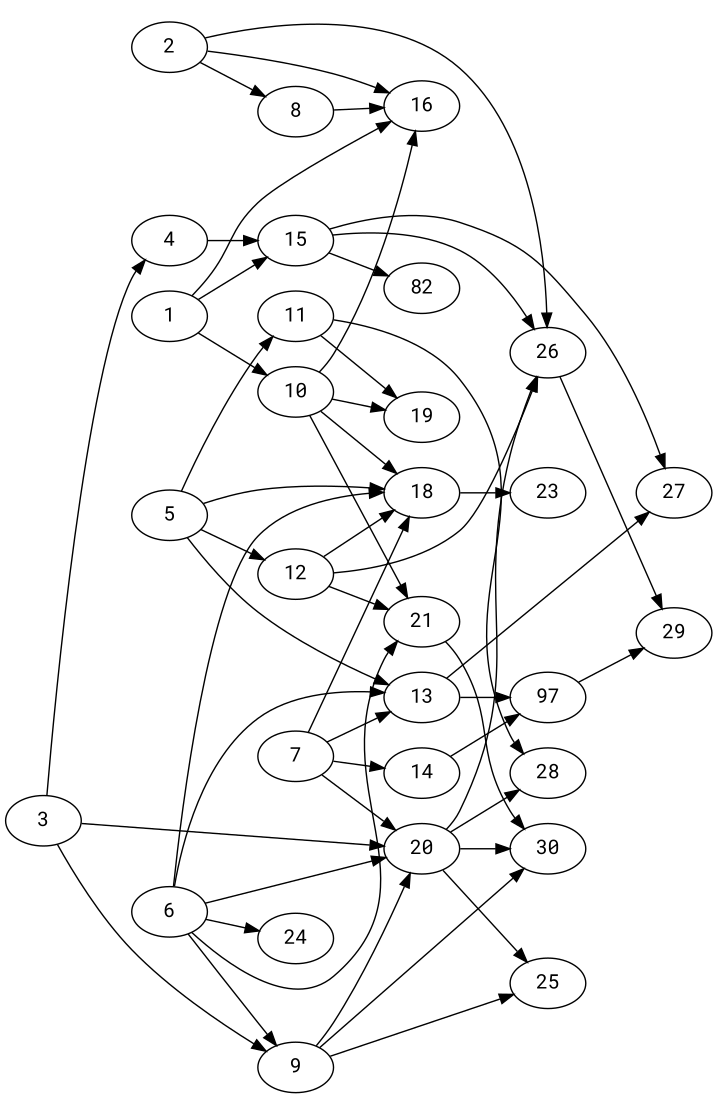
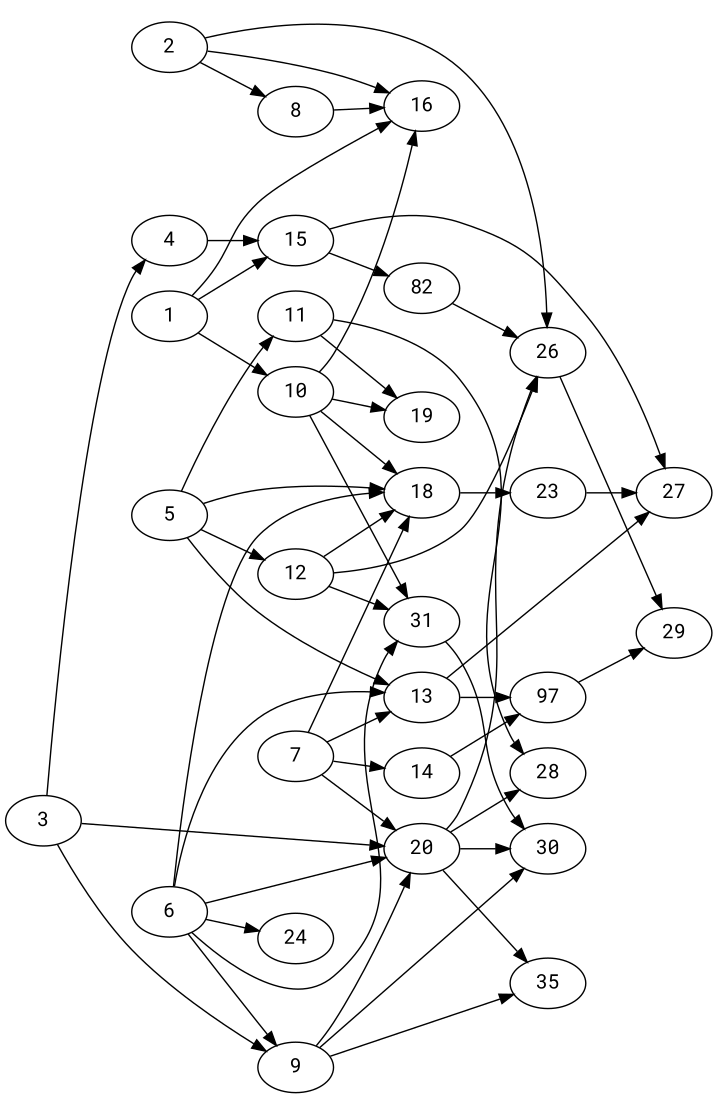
(444, 244) -> (479, 317)
none -> (601, 493)
(422, 622) -> (422, 622)
(548, 983) -> (548, 983)
